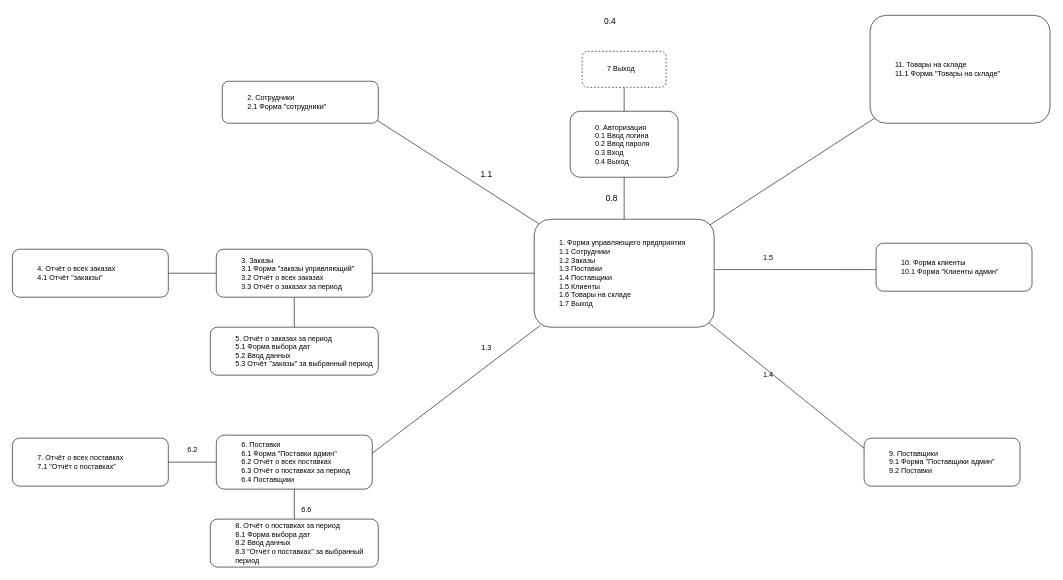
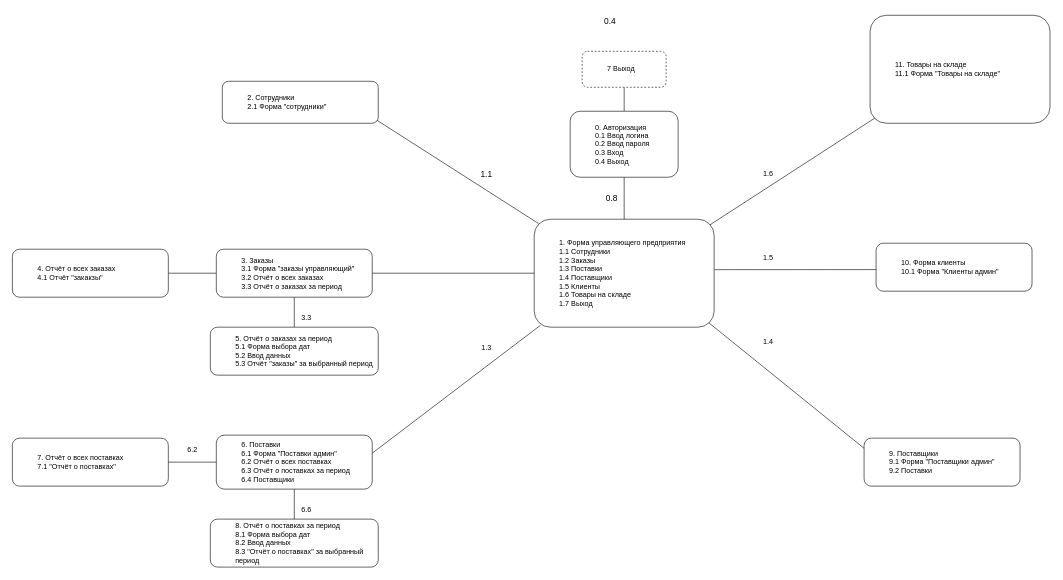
none -> (768, 174)
none -> (306, 318)
(768, 375) -> (768, 342)
